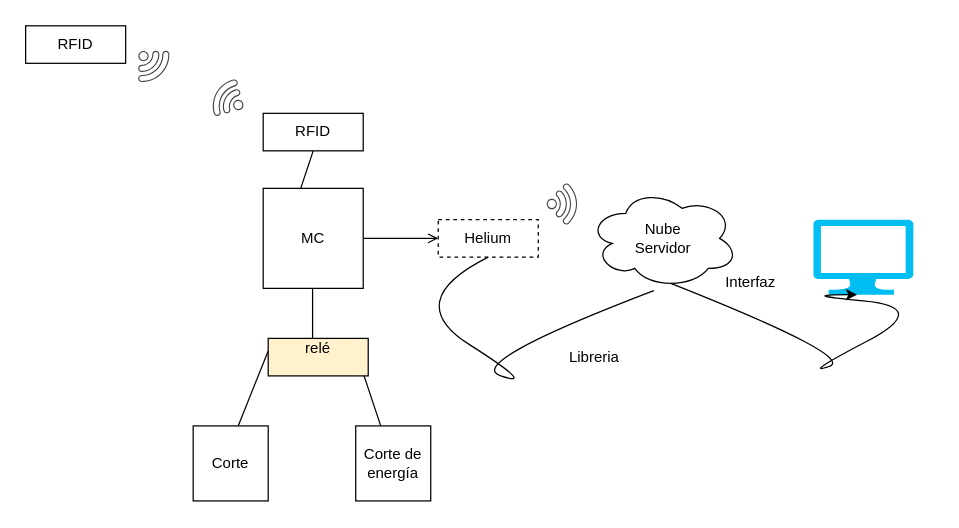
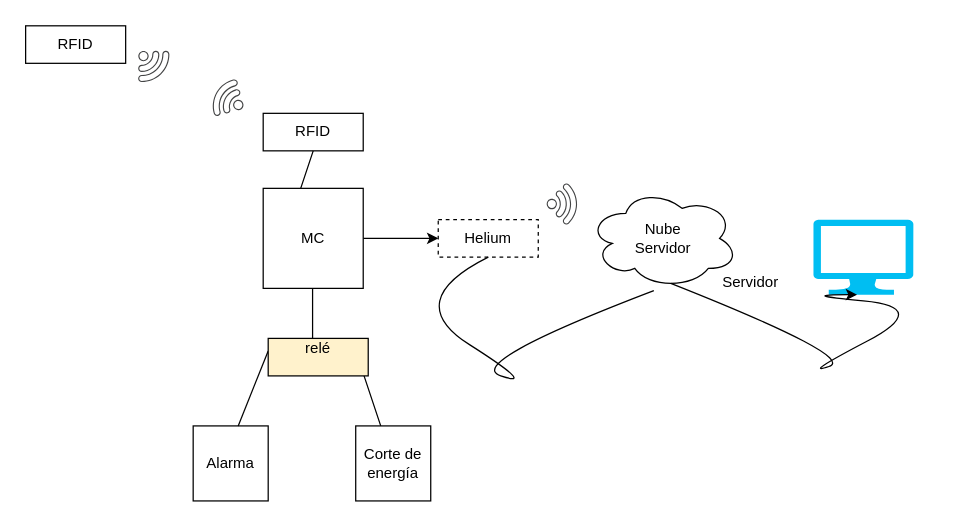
(430, 238) -> (428, 238)
(751, 282) -> (751, 282)
(594, 357) -> none
(231, 463) -> (231, 463)
